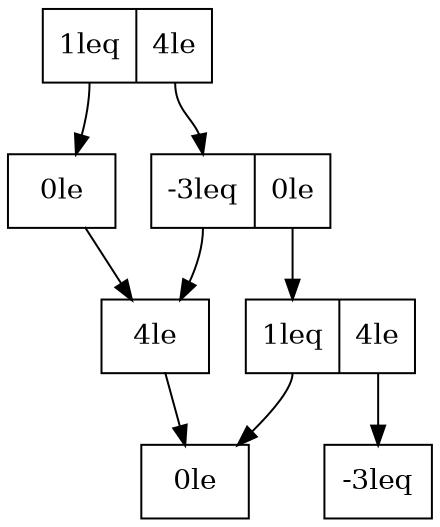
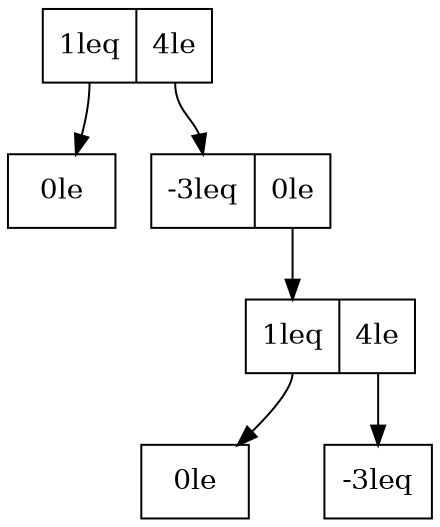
(155, 336) -> none
